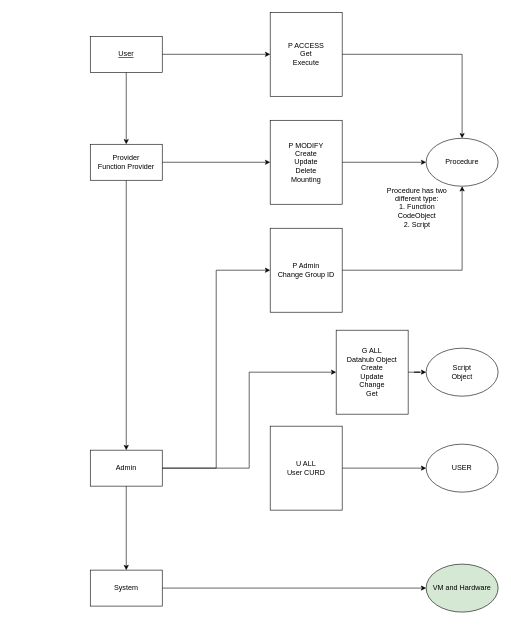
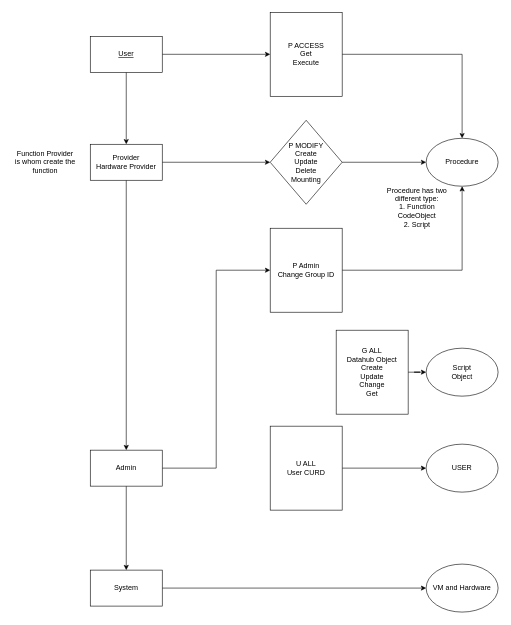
none -> (45, 162)
(126, 162) -> (126, 162)
(306, 162) -> (306, 162)
(249, 372) -> none
(462, 588) -> (462, 588)
